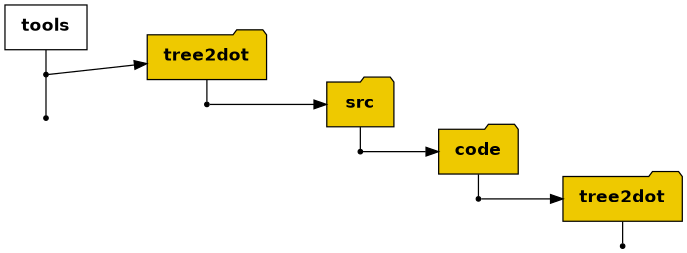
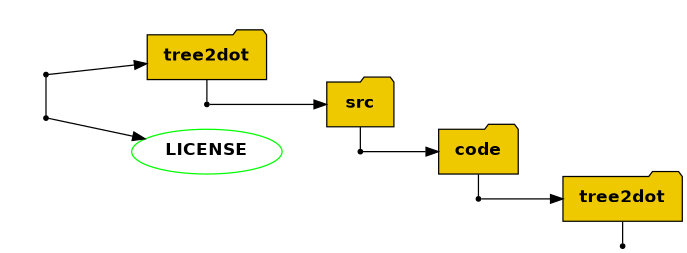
(46, 27) -> none
none -> (207, 152)
